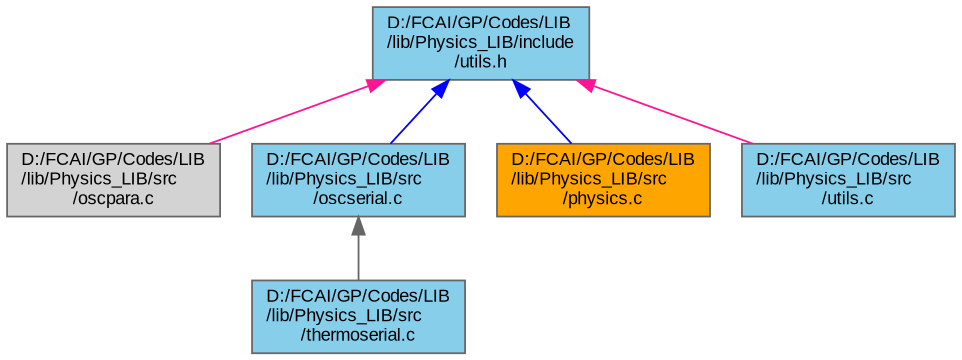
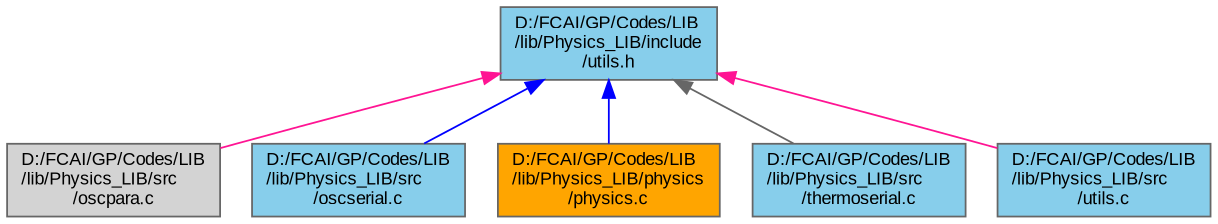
(604, 180) -> (609, 180)
(359, 258) -> (742, 116)
